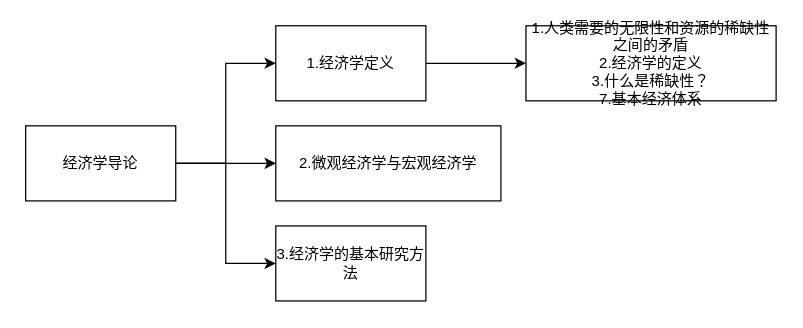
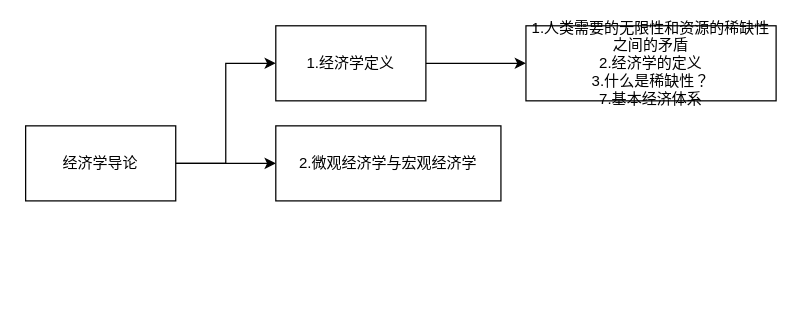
(226, 235) -> none
(351, 263) -> none
